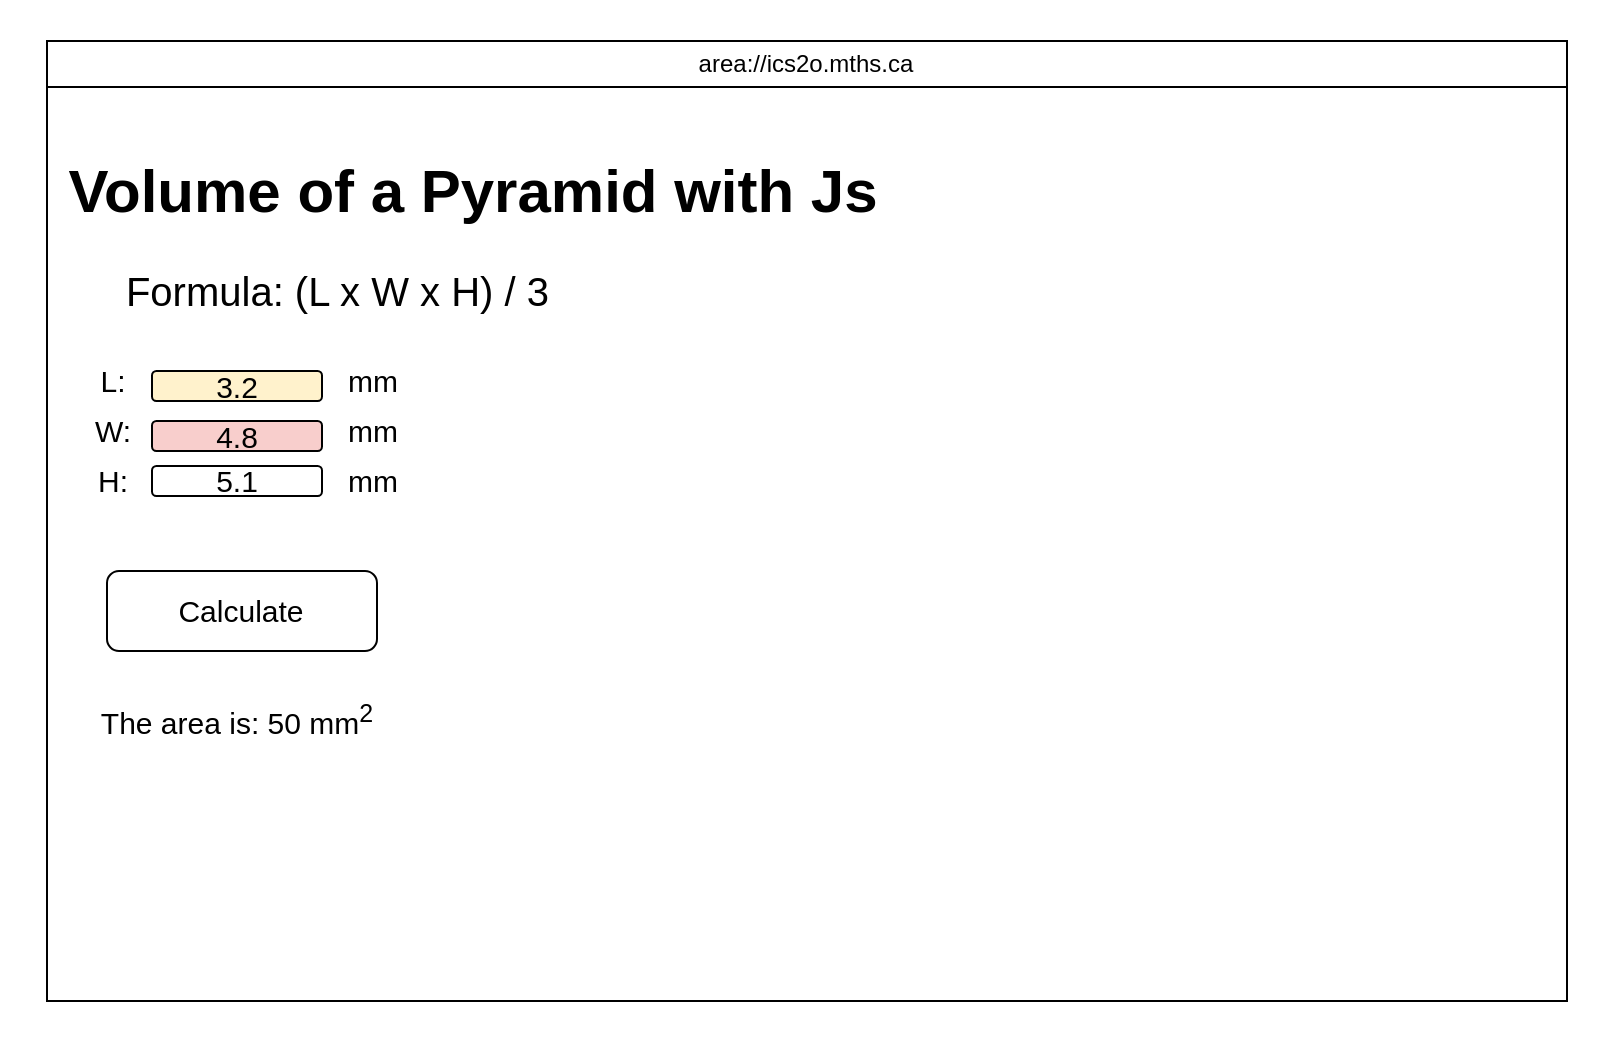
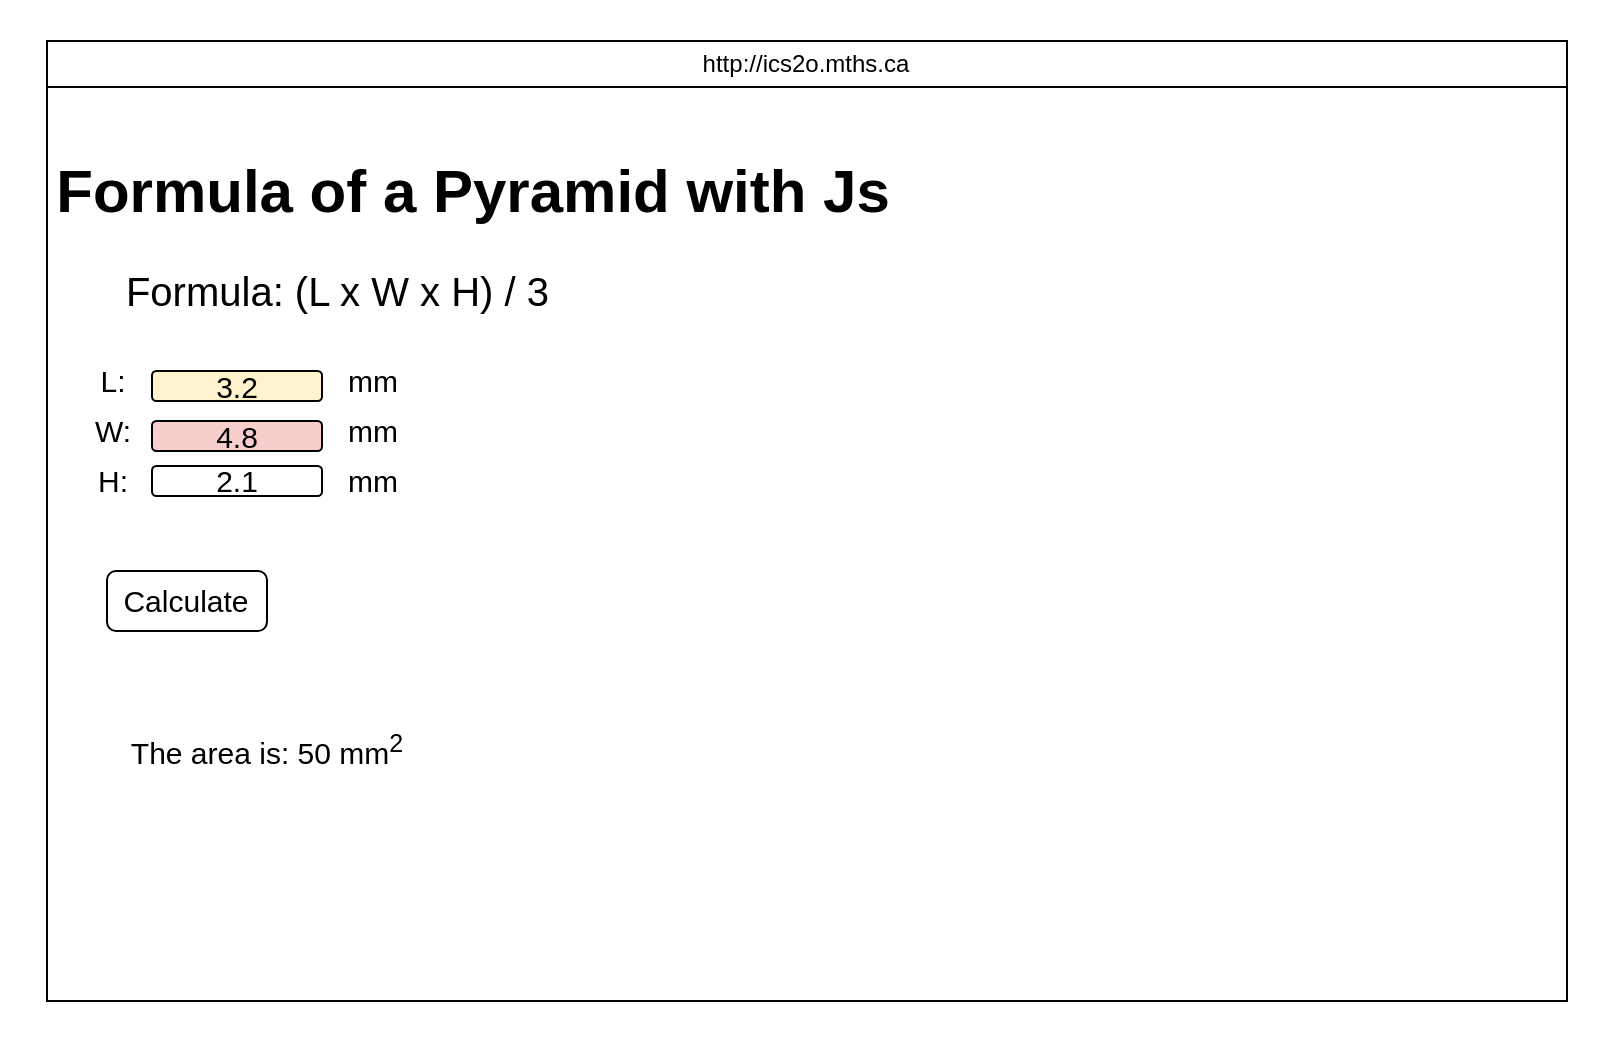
(807, 65) -> (807, 65)
(474, 191) -> (474, 191)
(238, 481) -> (238, 481)
(242, 611) -> (187, 601)
(237, 721) -> (267, 751)
